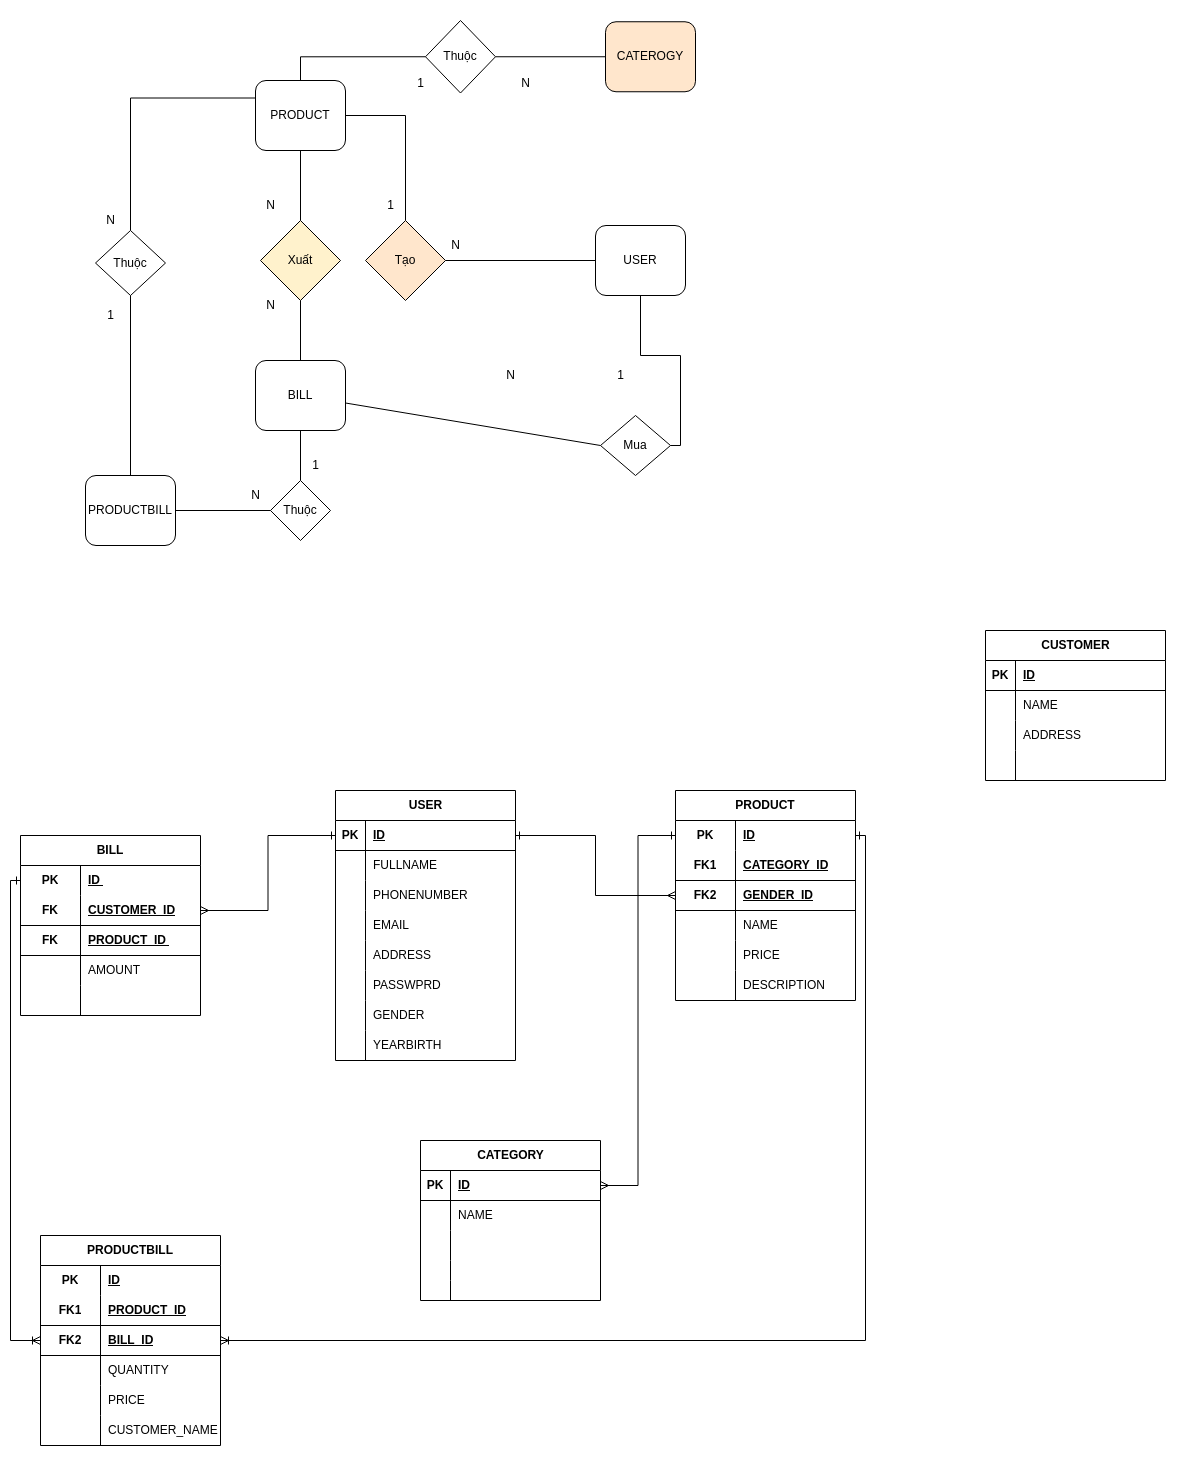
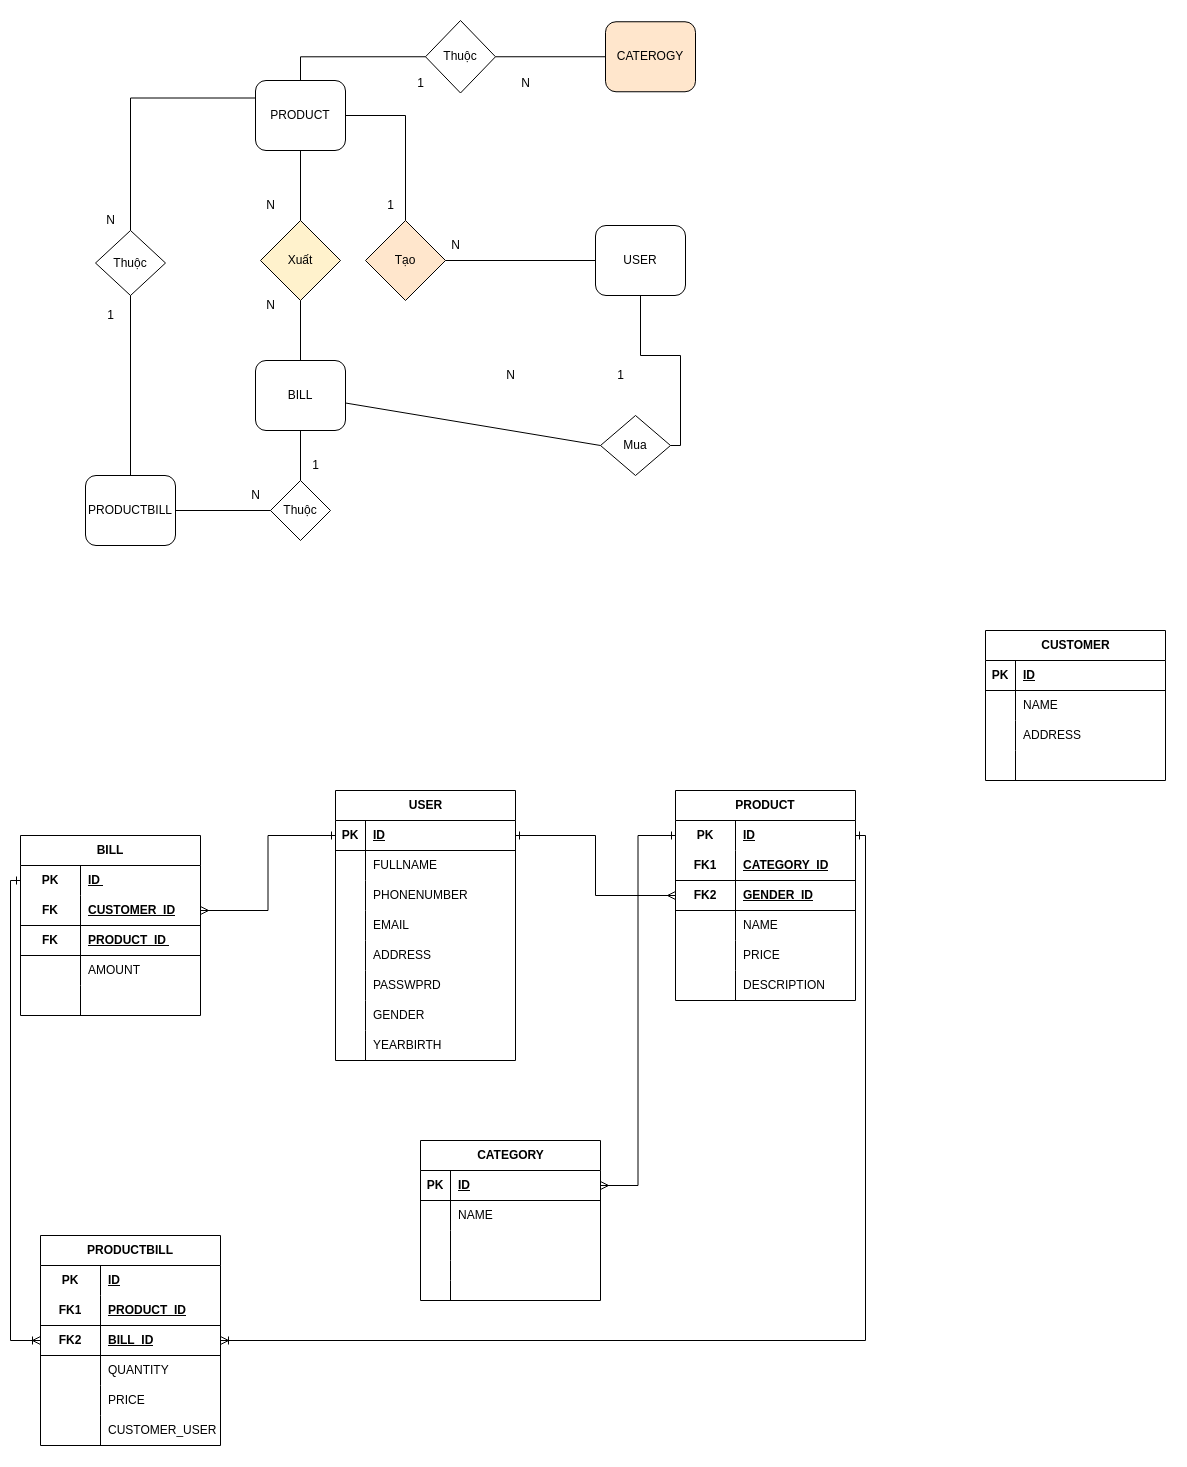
(152, 1431) -> (152, 1431)
